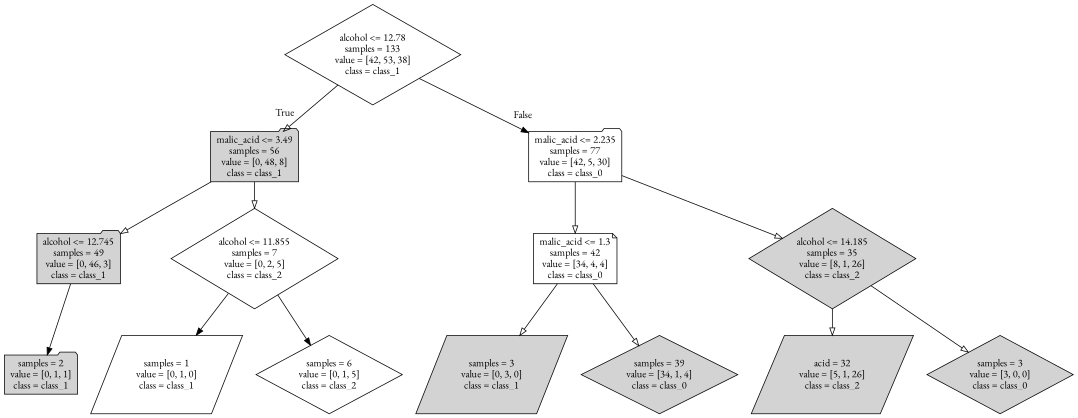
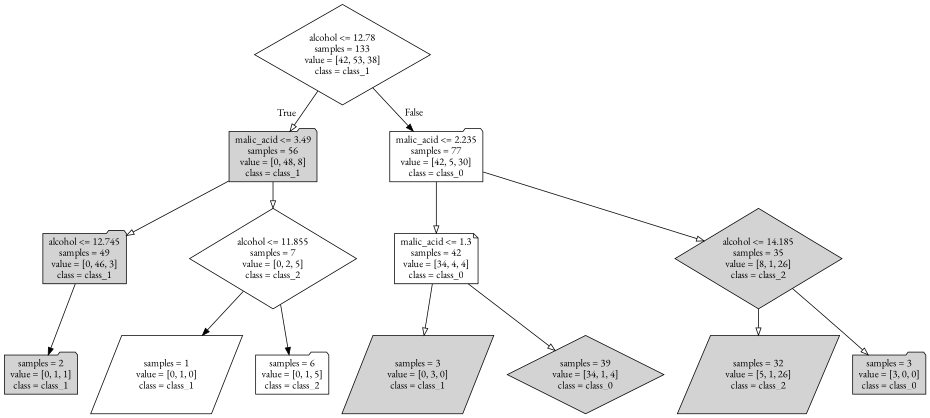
(329, 375) -> (292, 375)
(832, 375) -> (758, 375)
(1000, 375) -> (889, 375)
